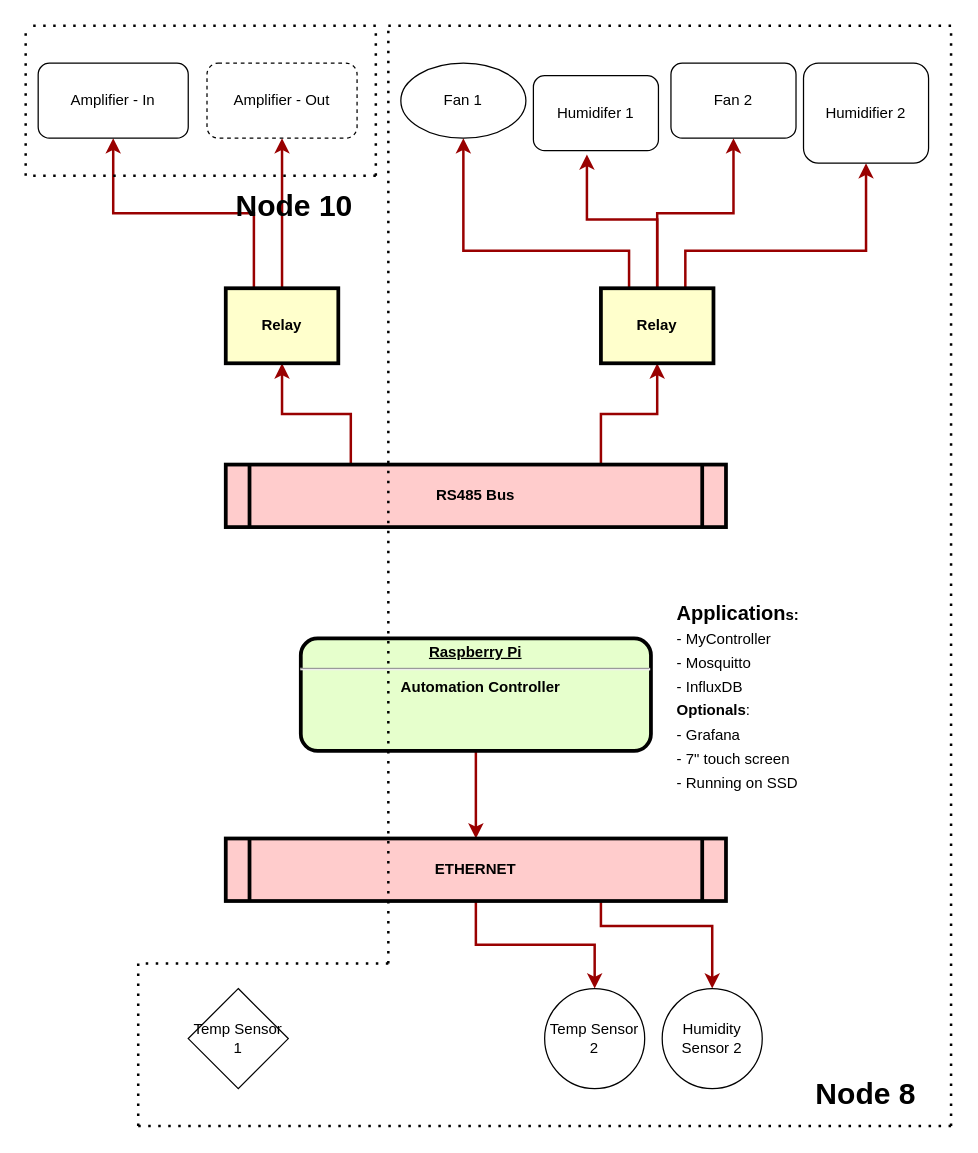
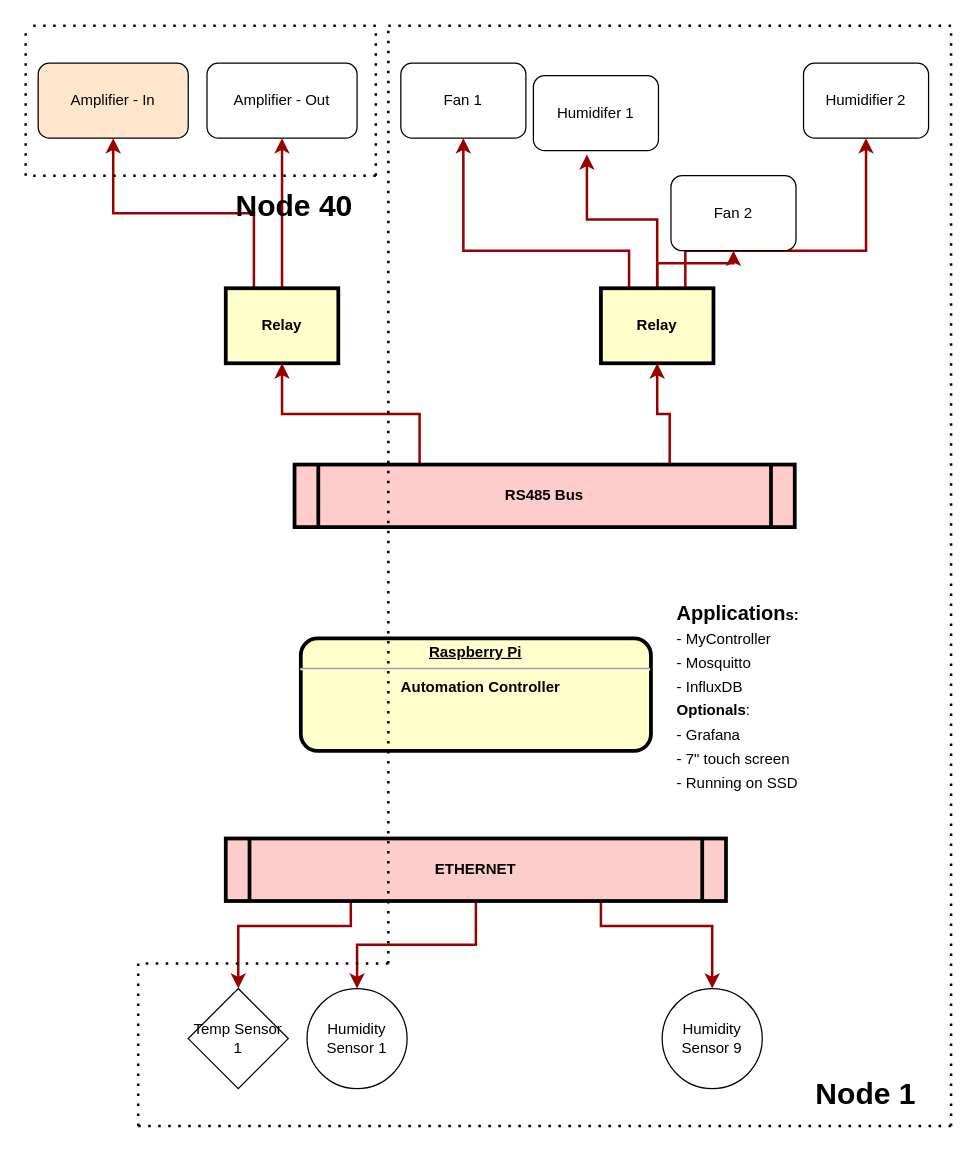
(113, 101) -> (113, 101)
(282, 101) -> (282, 101)
(463, 101) -> (463, 101)
(733, 101) -> (733, 213)
(866, 113) -> (866, 101)
(294, 207) -> (294, 207)
(476, 496) -> (544, 496)
(476, 694) -> (476, 694)
(476, 789) -> none
none -> (281, 926)
none -> (398, 944)
(552, 944) -> none
none -> (357, 1038)
(594, 1038) -> none
(712, 1038) -> (712, 1038)
(866, 1094) -> (866, 1094)
